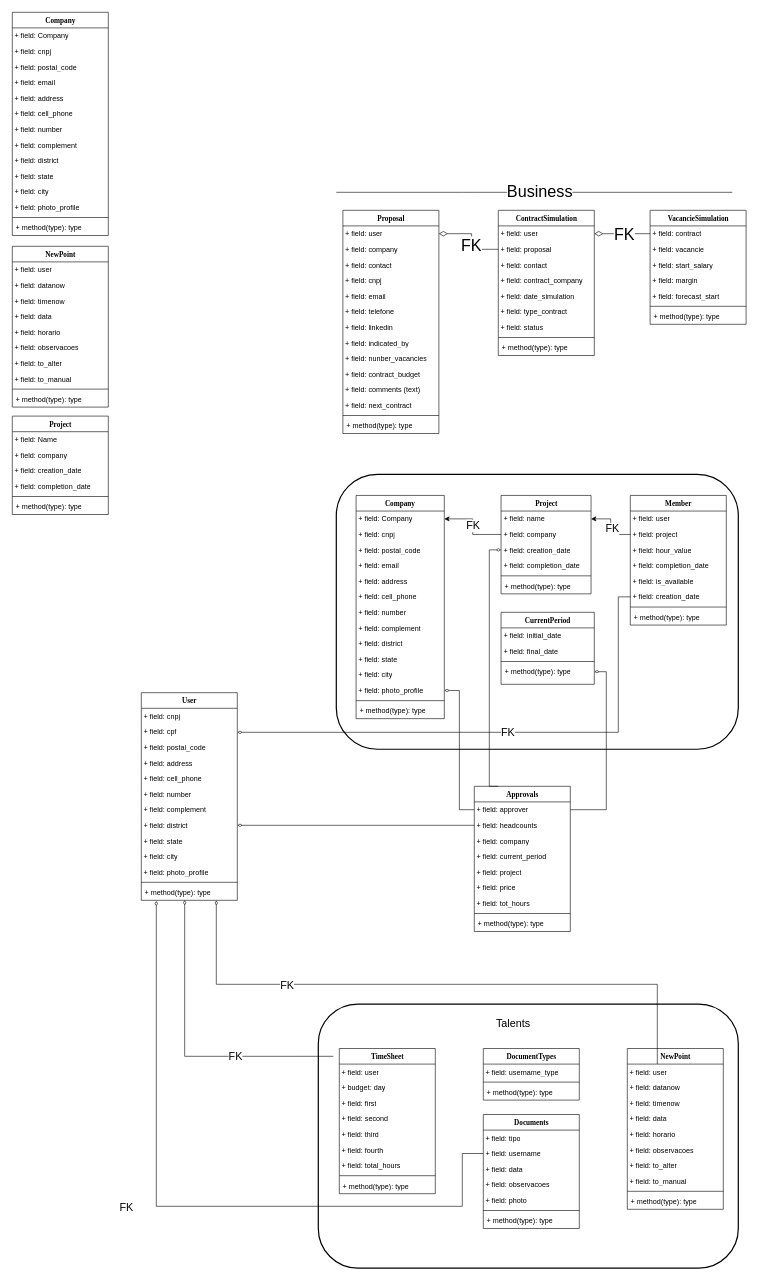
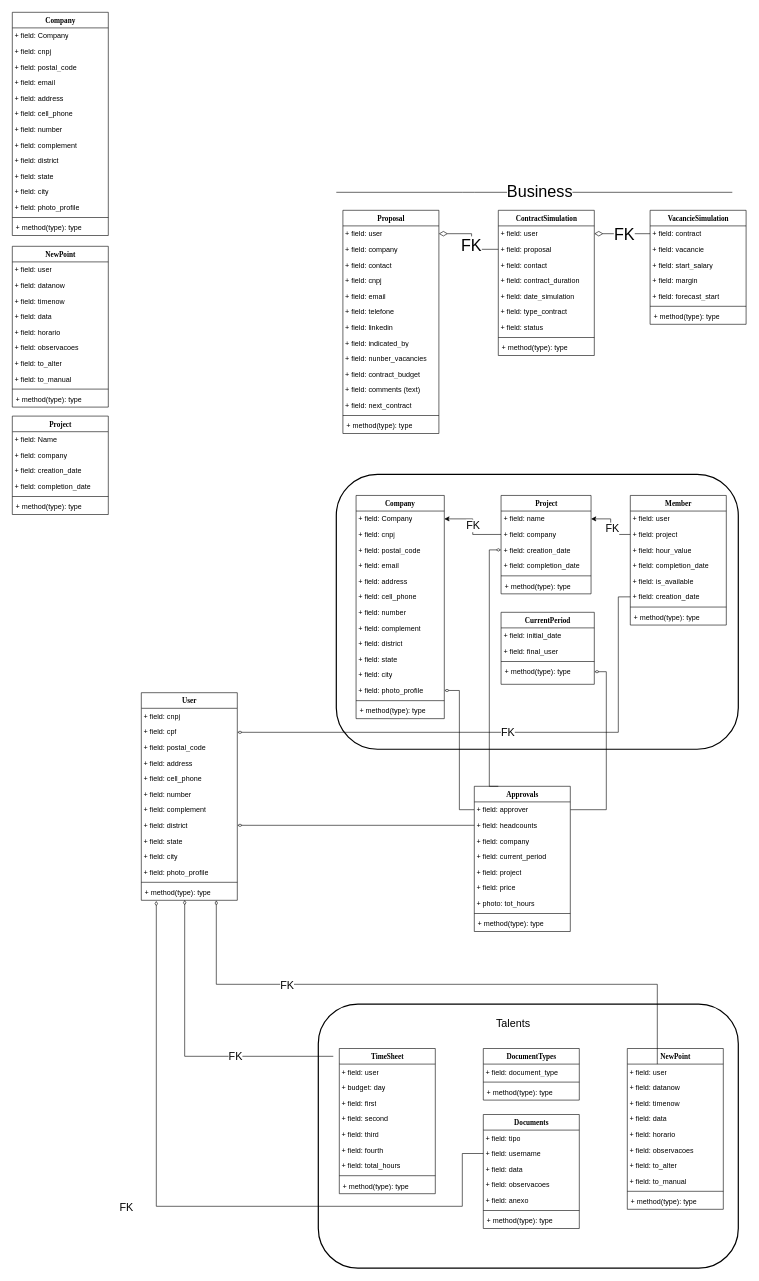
(546, 281) -> (547, 286)
(535, 652) -> (535, 652)
(508, 904) -> (510, 904)
(525, 1073) -> (525, 1073)
(509, 1201) -> (509, 1201)
